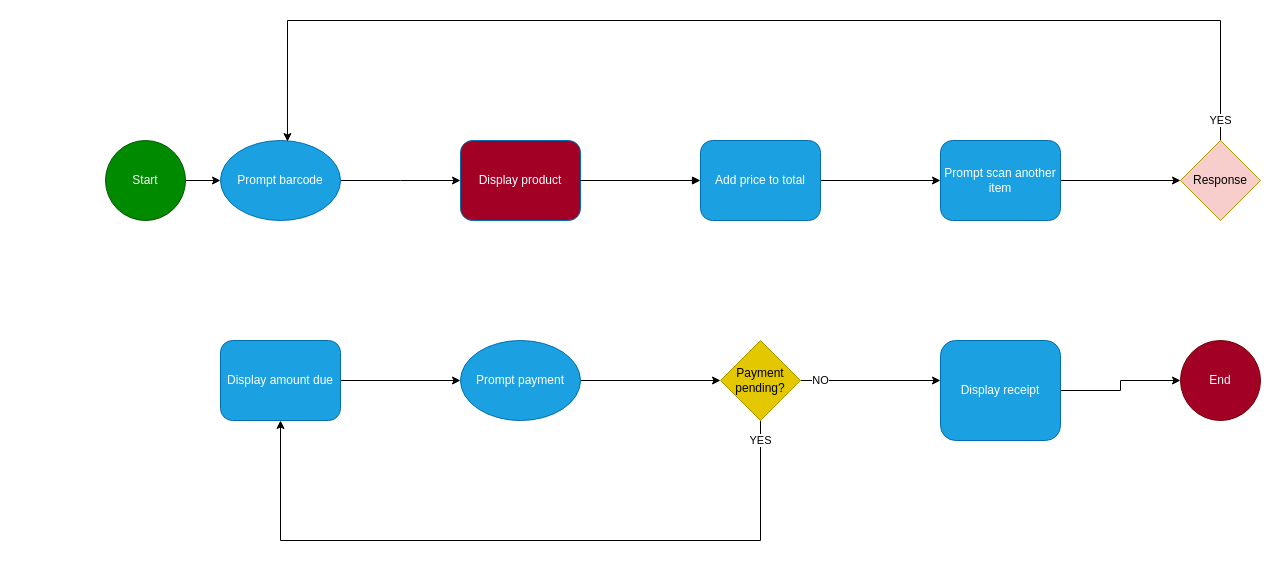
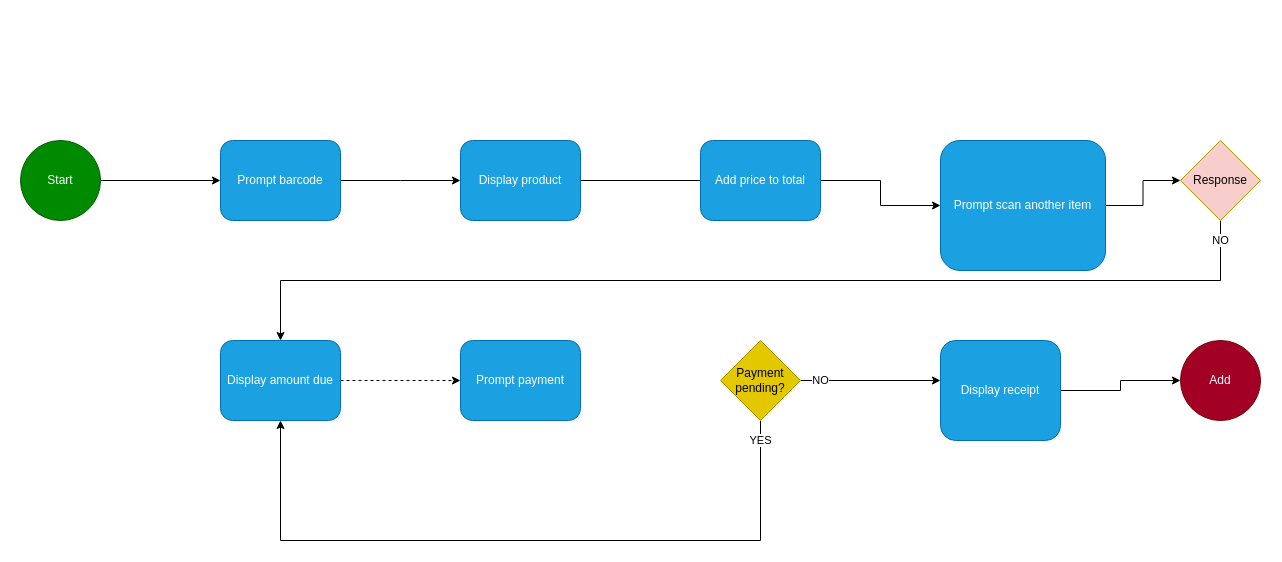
(758, 21) -> none
(146, 181) -> (61, 181)
(281, 181) -> (281, 181)
(521, 181) -> (521, 181)
(691, 181) -> (694, 181)
(1001, 181) -> (1023, 206)
none -> (755, 281)
(398, 381) -> (398, 381)
(521, 381) -> (521, 381)
(647, 381) -> none
(1221, 381) -> (1221, 381)
